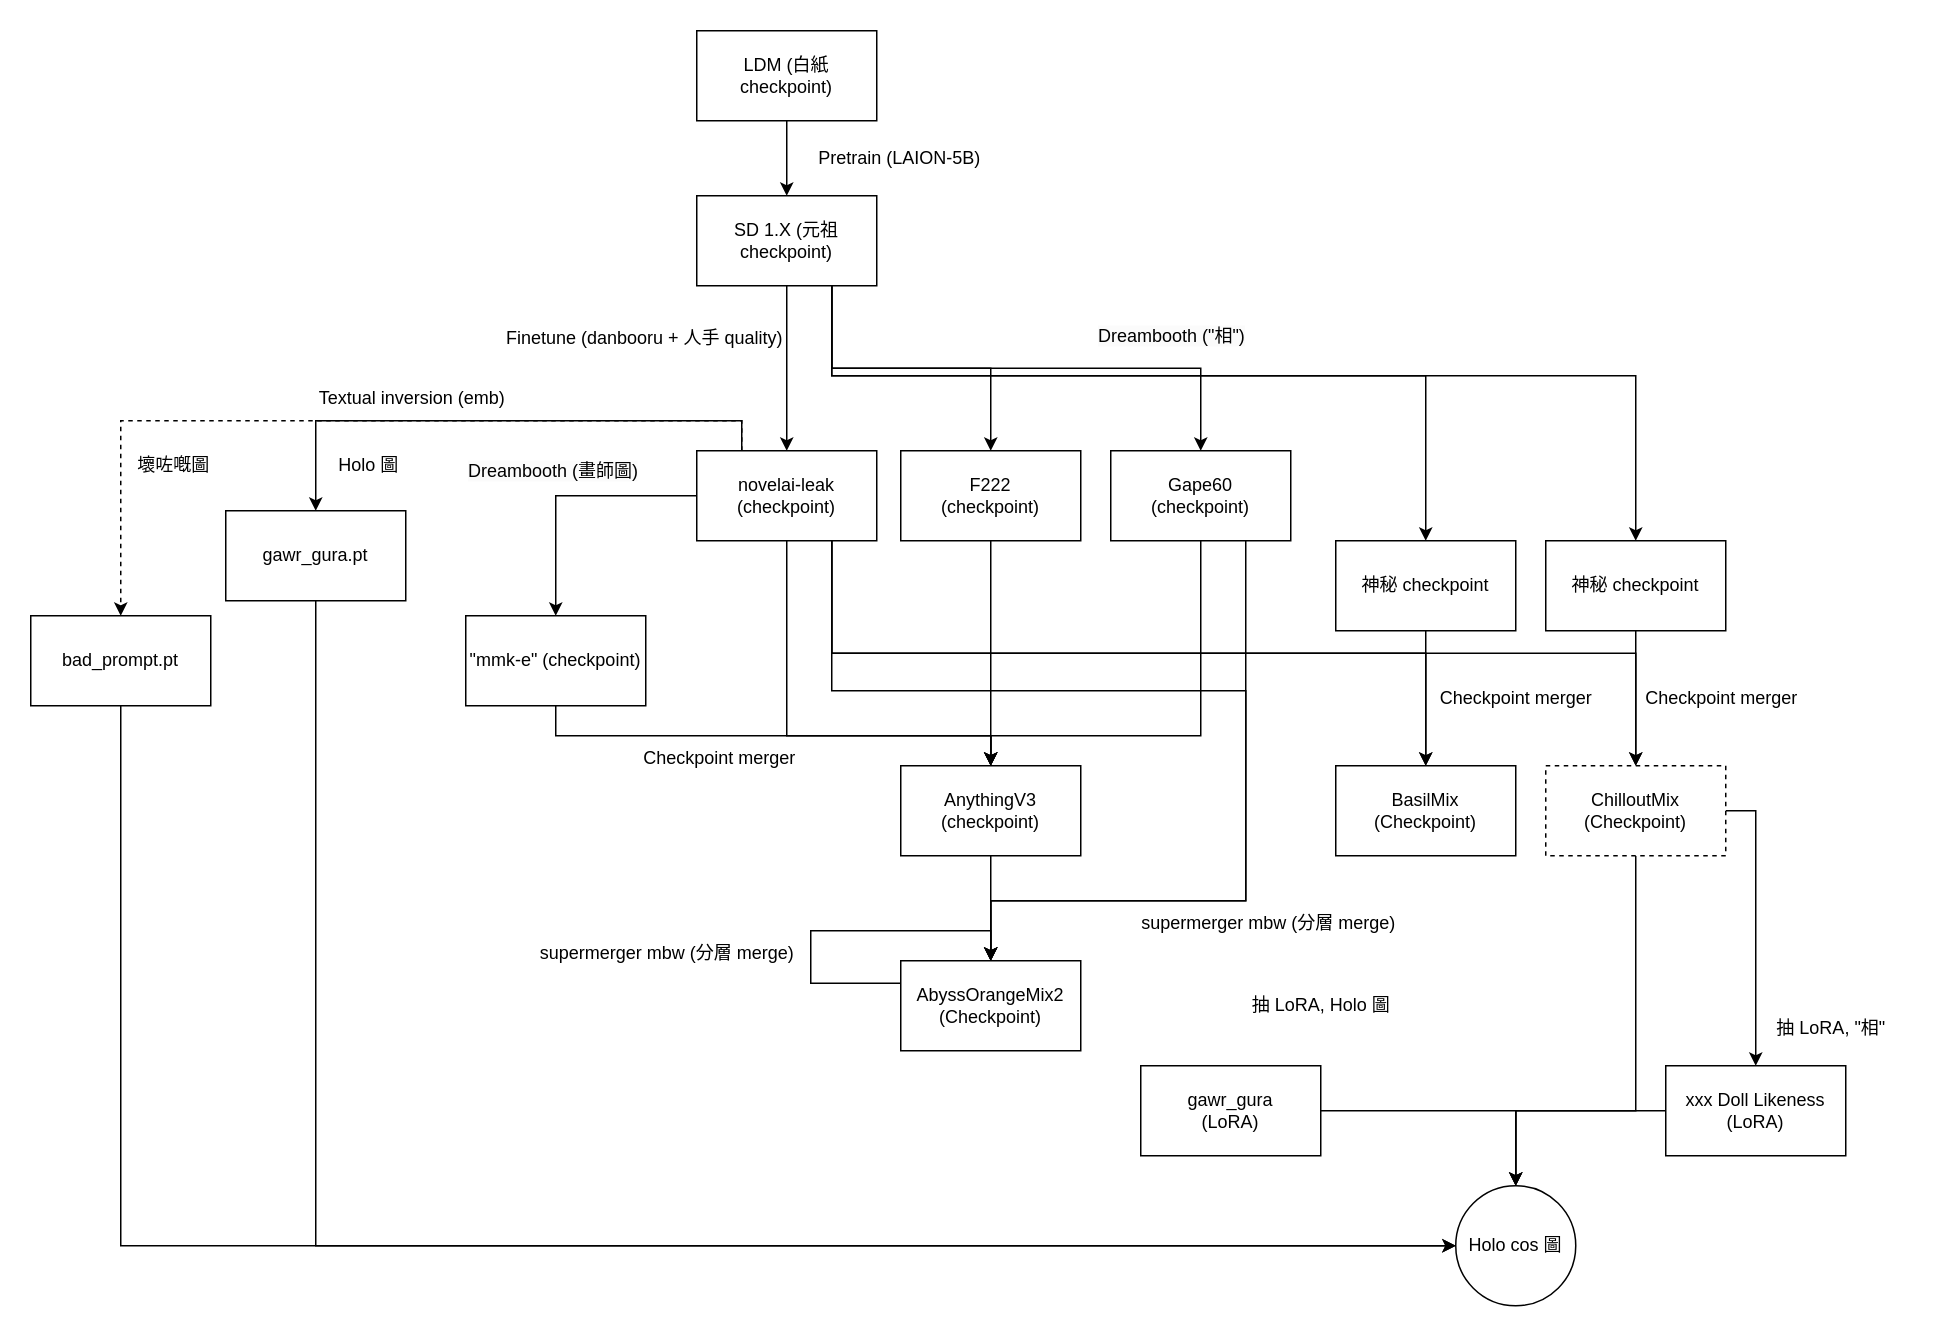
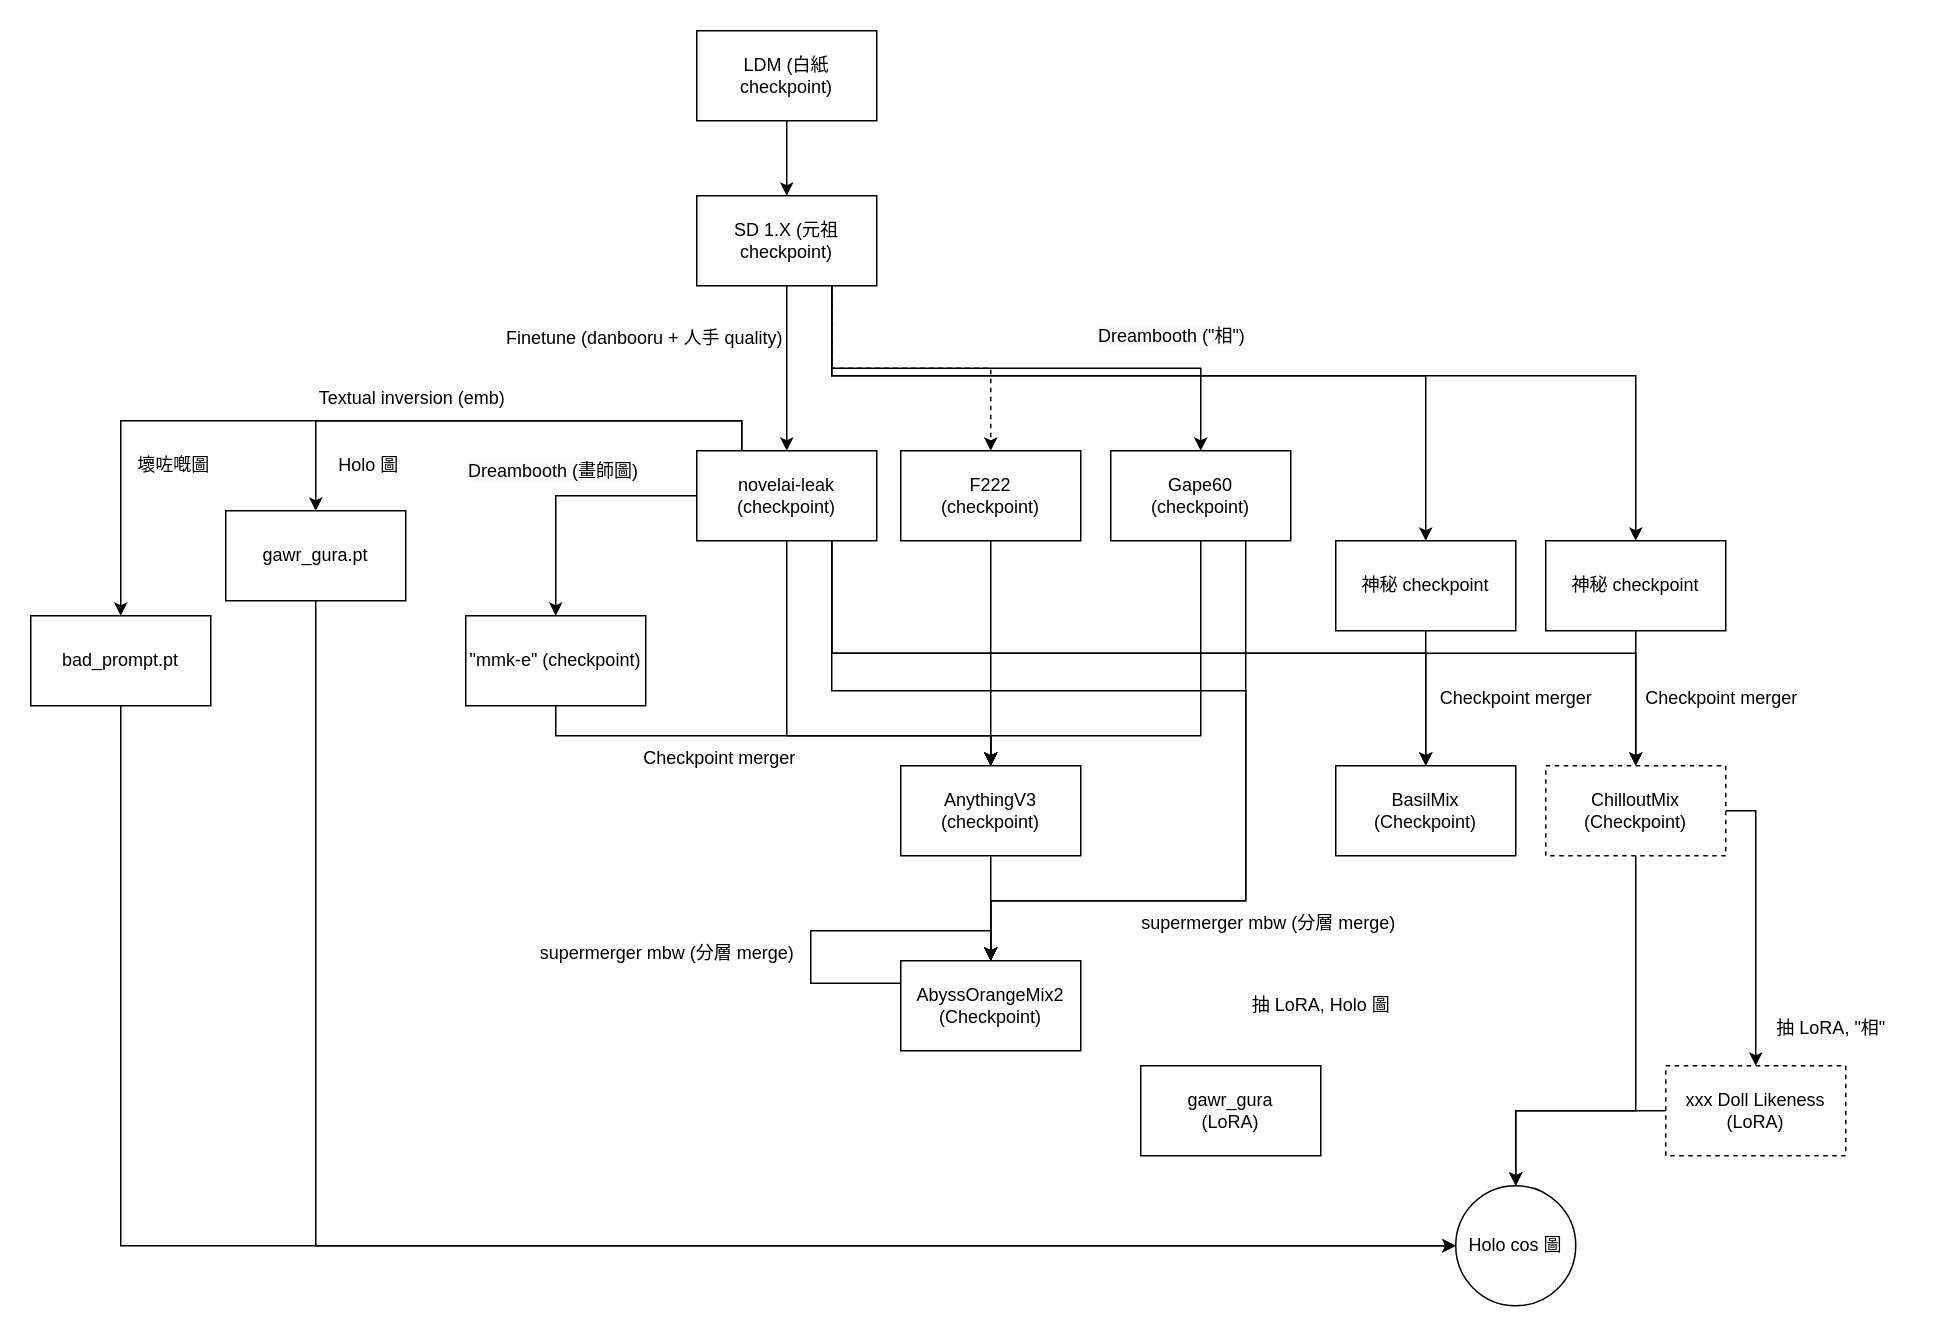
(899, 158) -> none
(991, 406) -> (991, 406)
(125, 421) -> (125, 421)
(1417, 1111) -> none
(1756, 1111) -> (1756, 1111)
